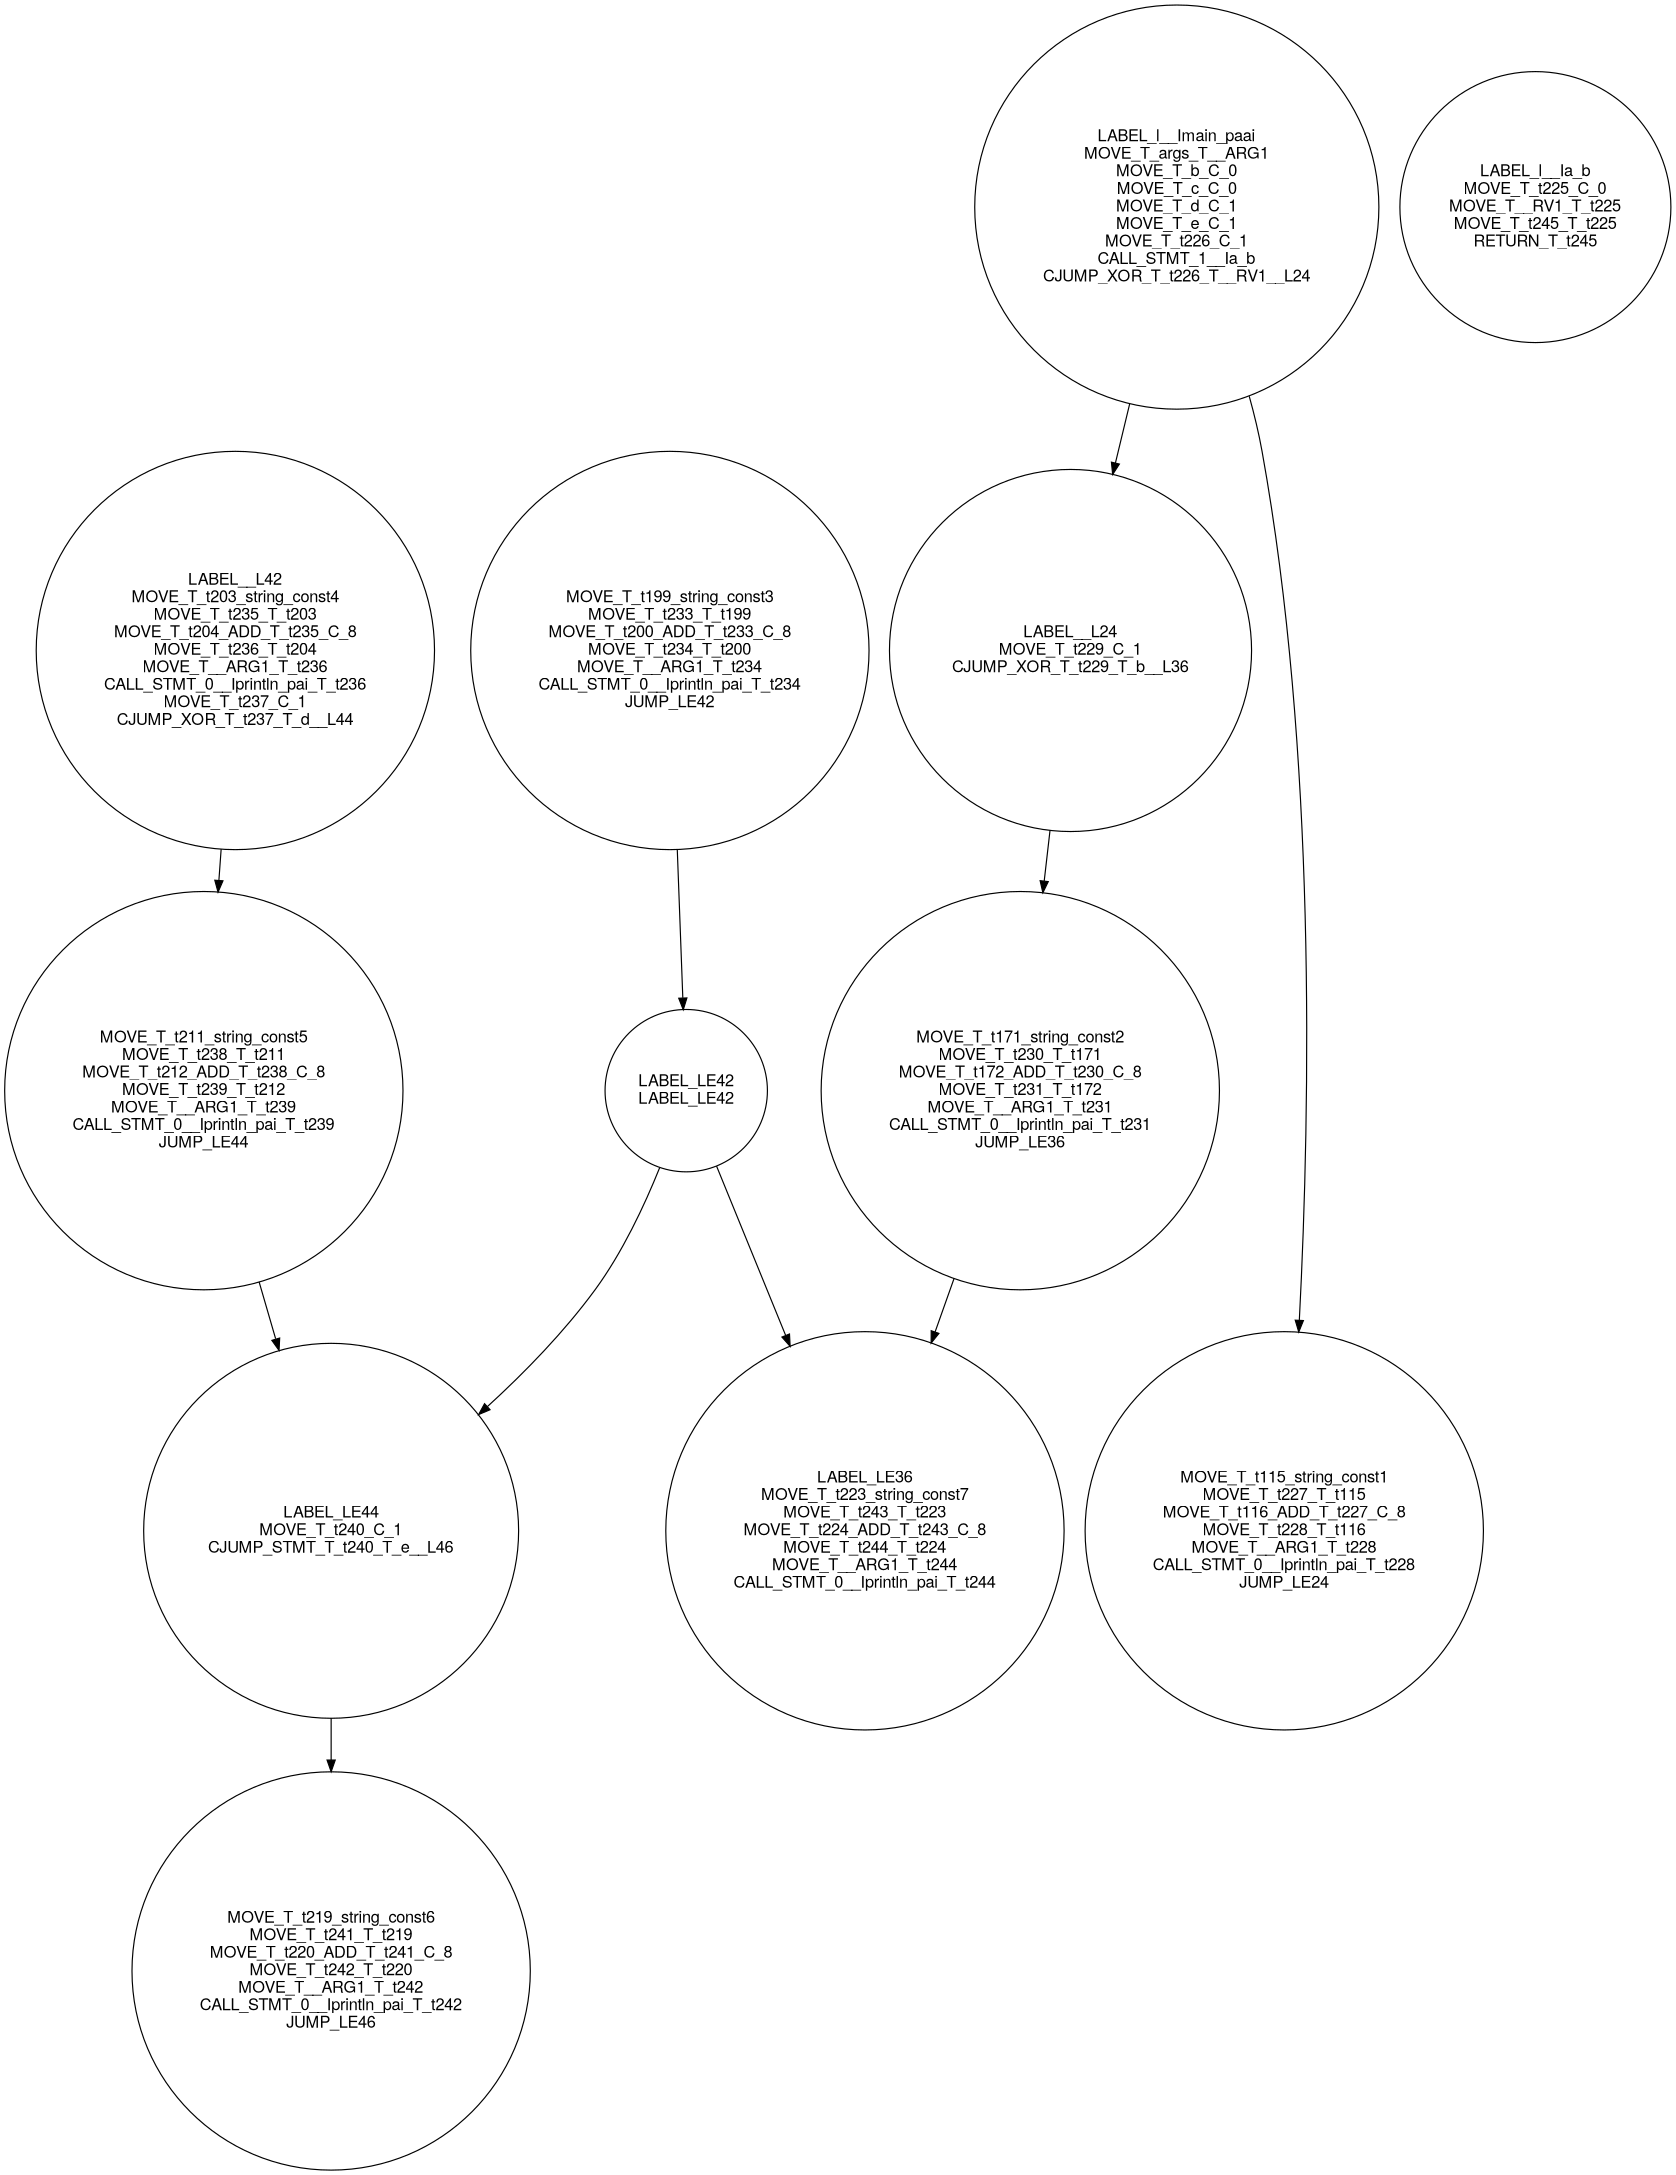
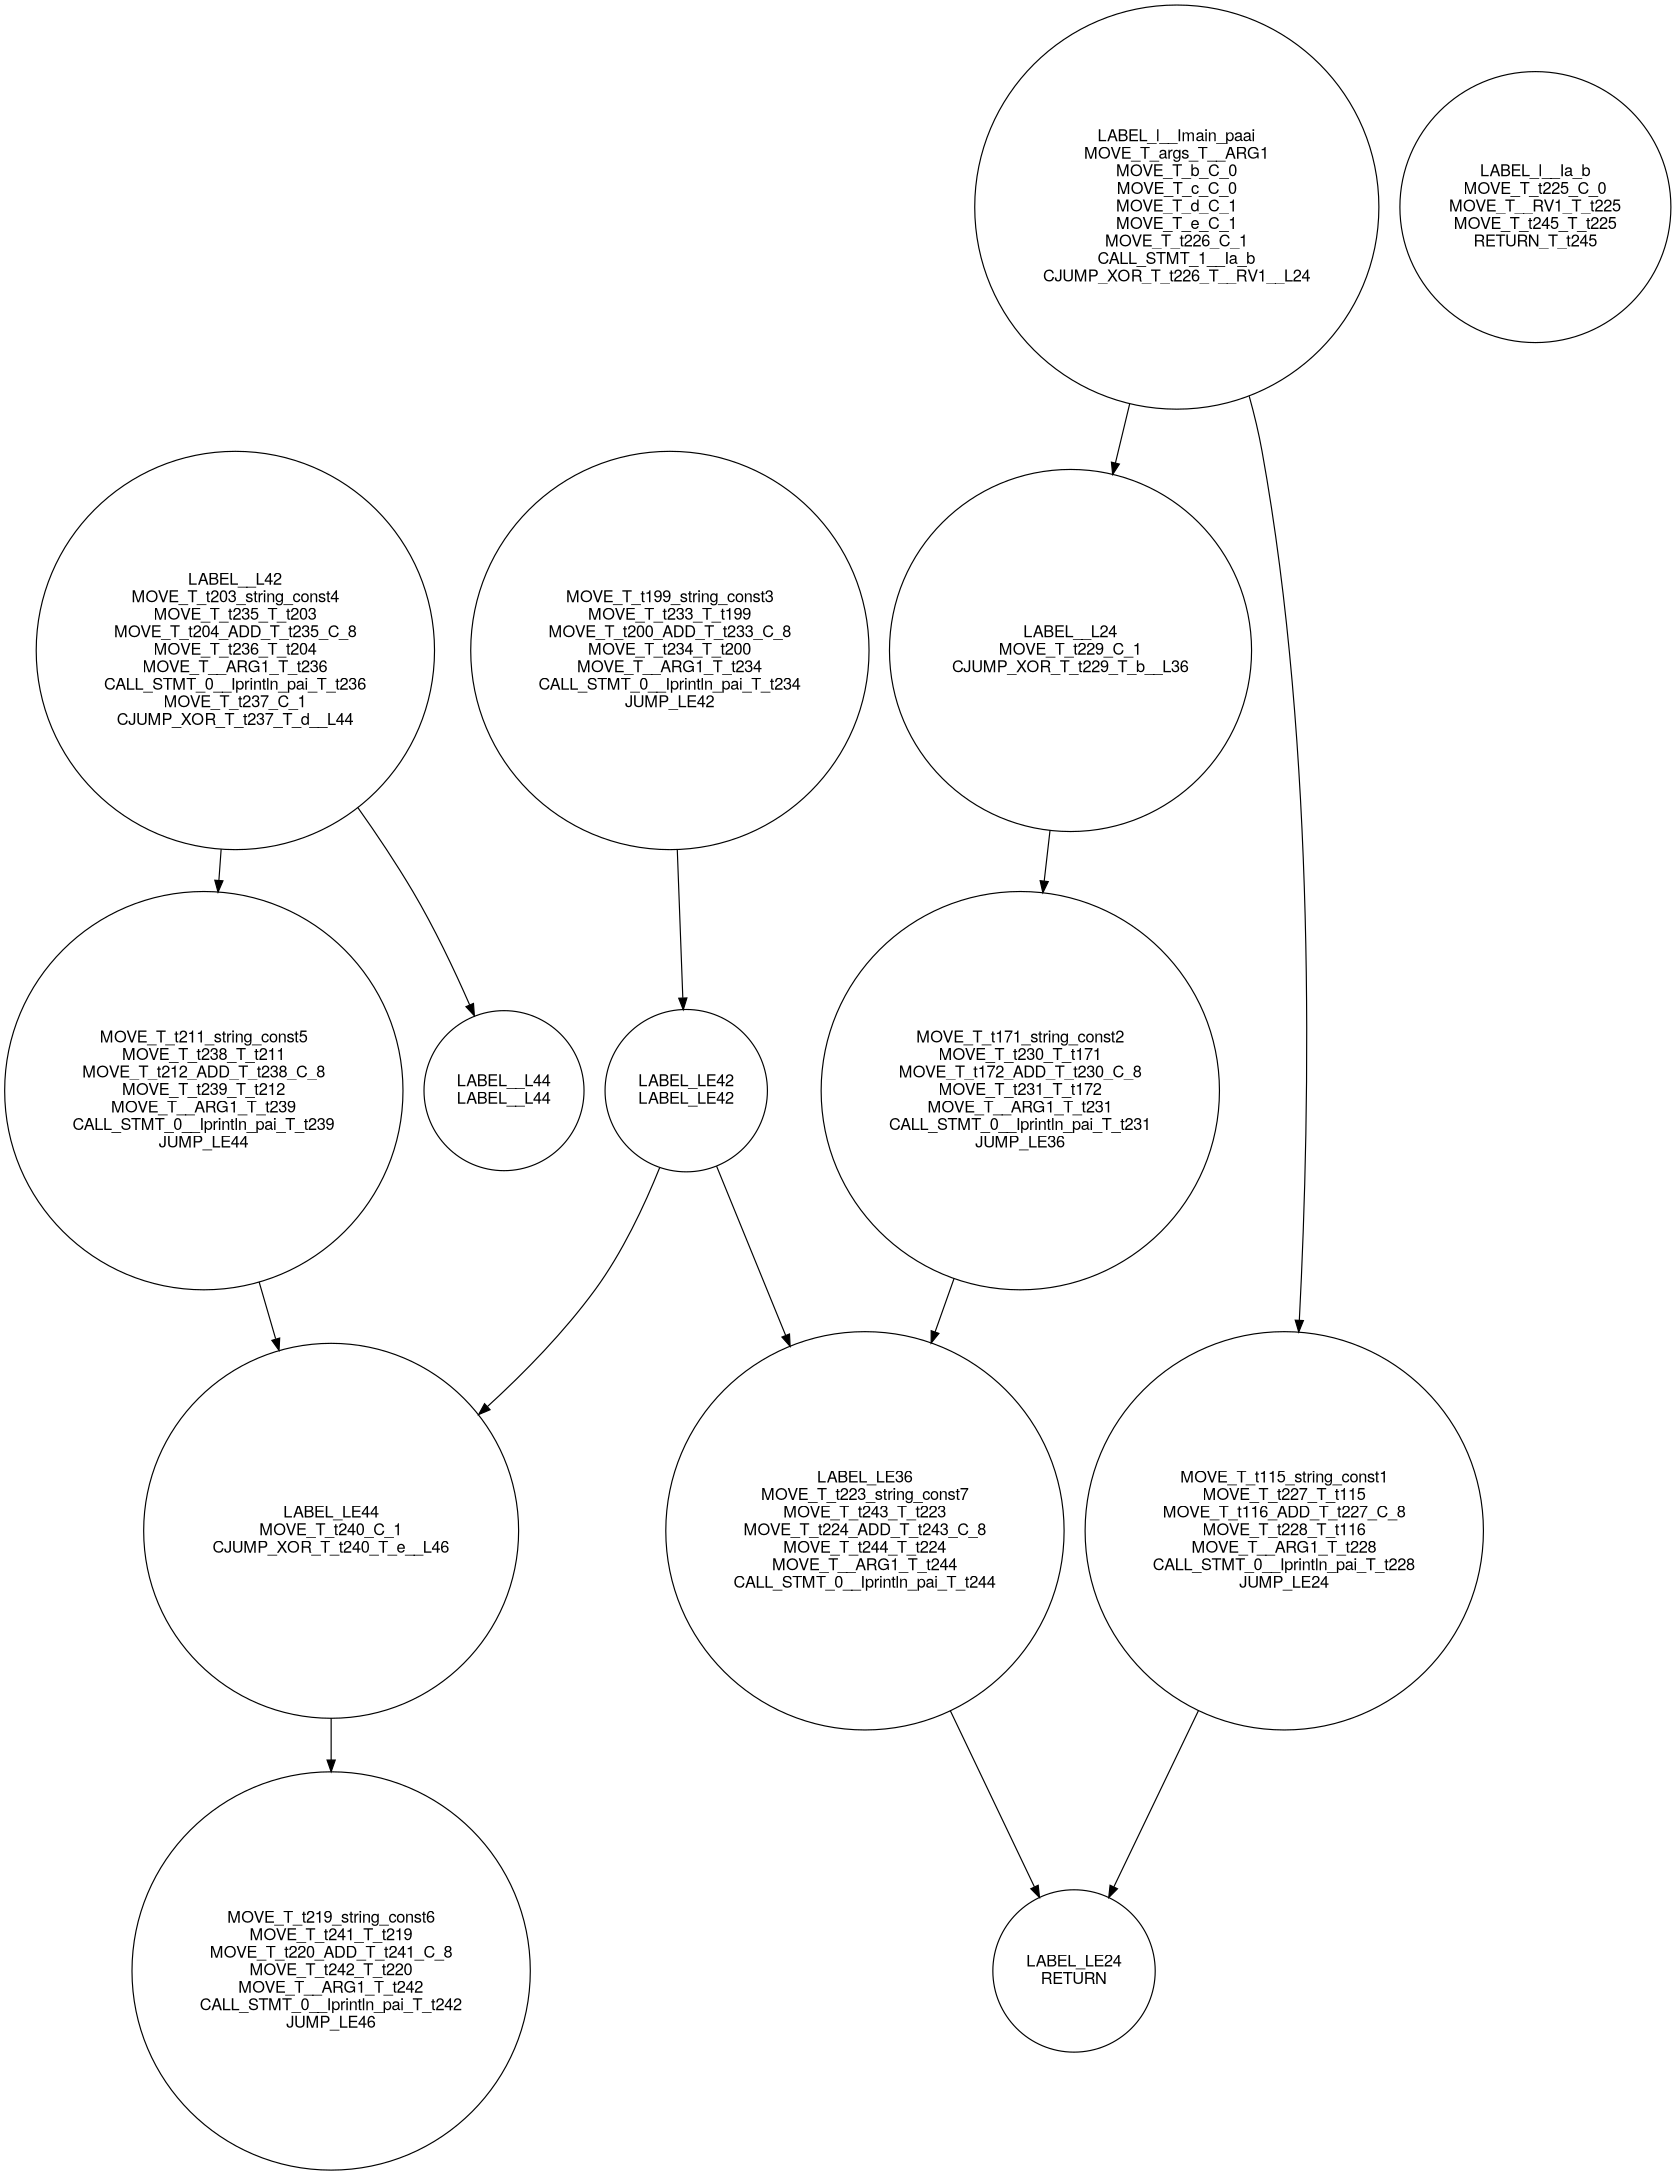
none -> (504, 1091)
(331, 1531) -> (331, 1531)
none -> (1074, 1971)
